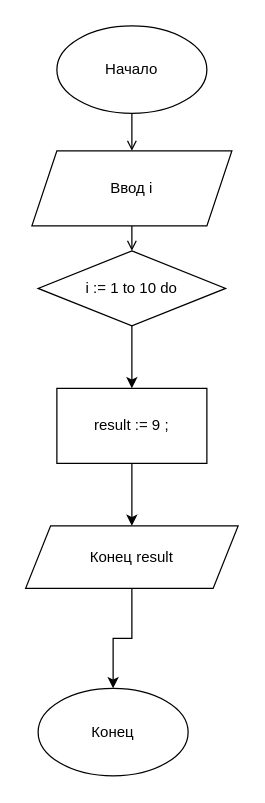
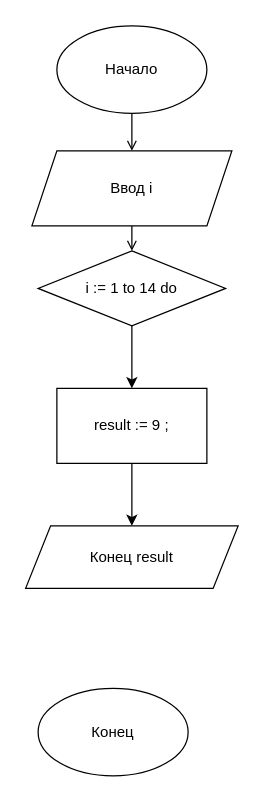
(132, 288) -> (132, 288)
(127, 638) -> none
